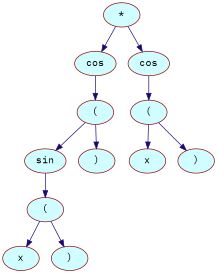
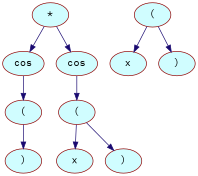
(45, 161) -> none
